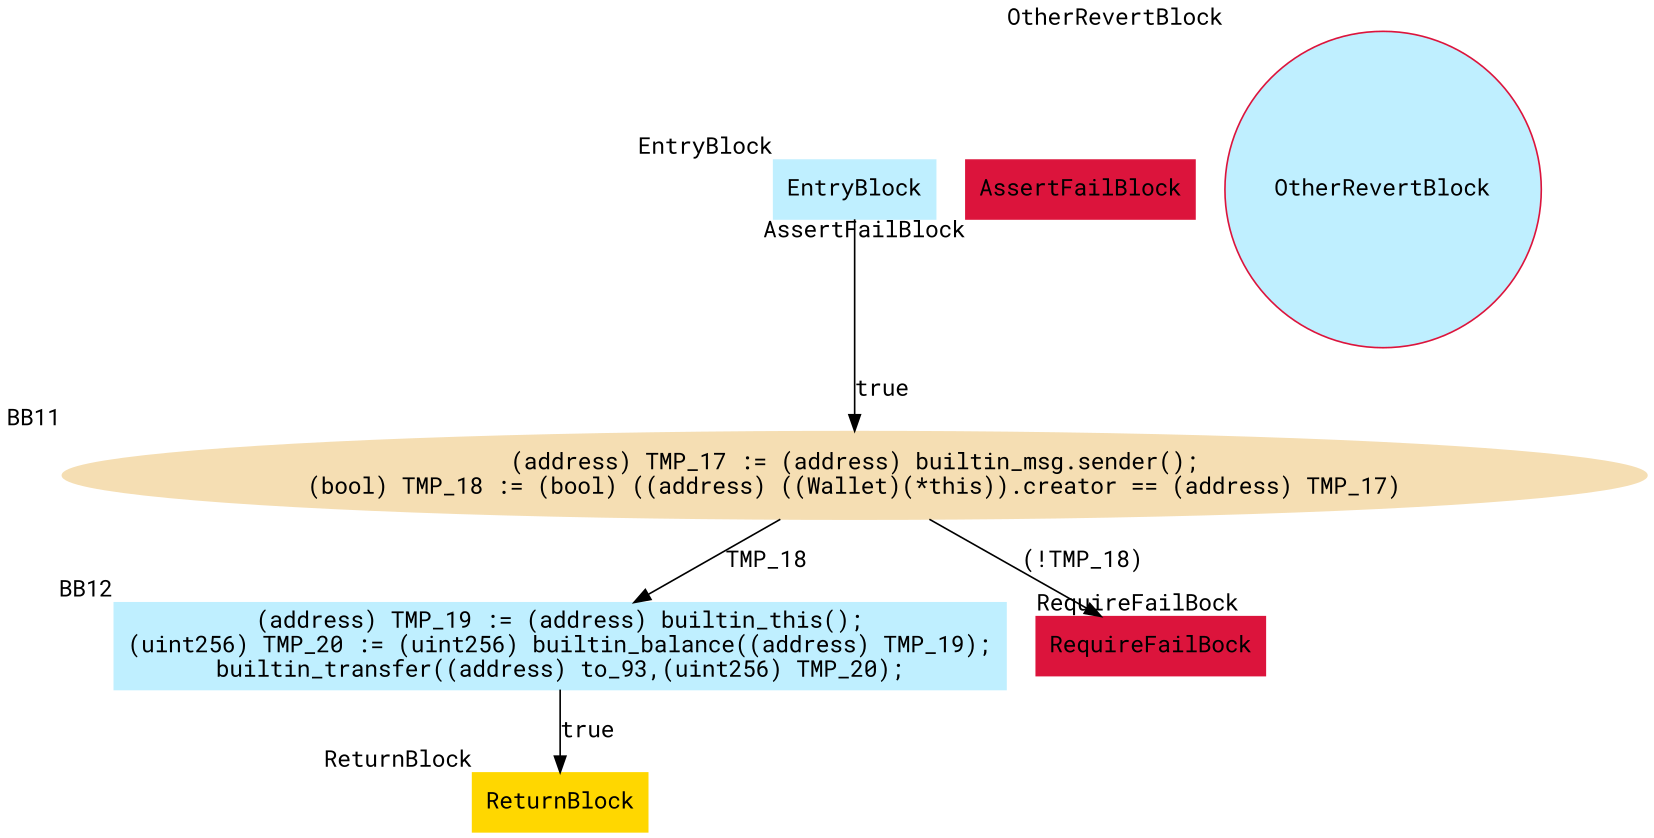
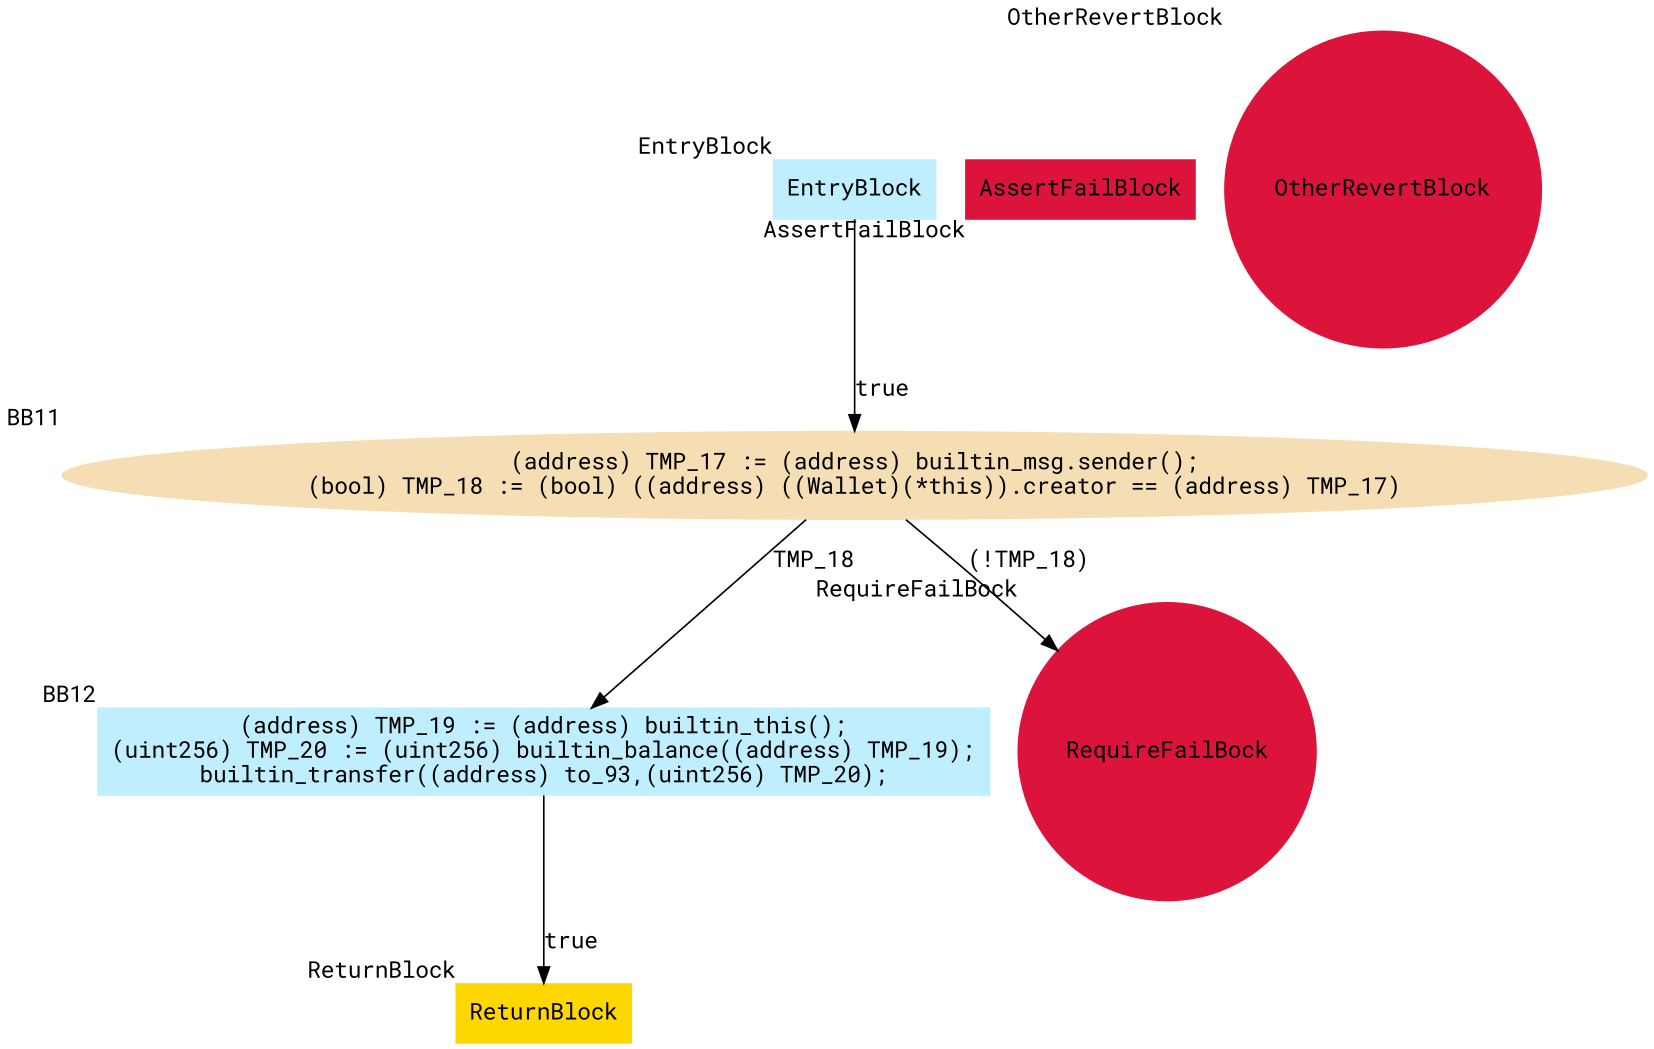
(1383, 190) -> (1383, 190)
(1151, 646) -> (1167, 752)
